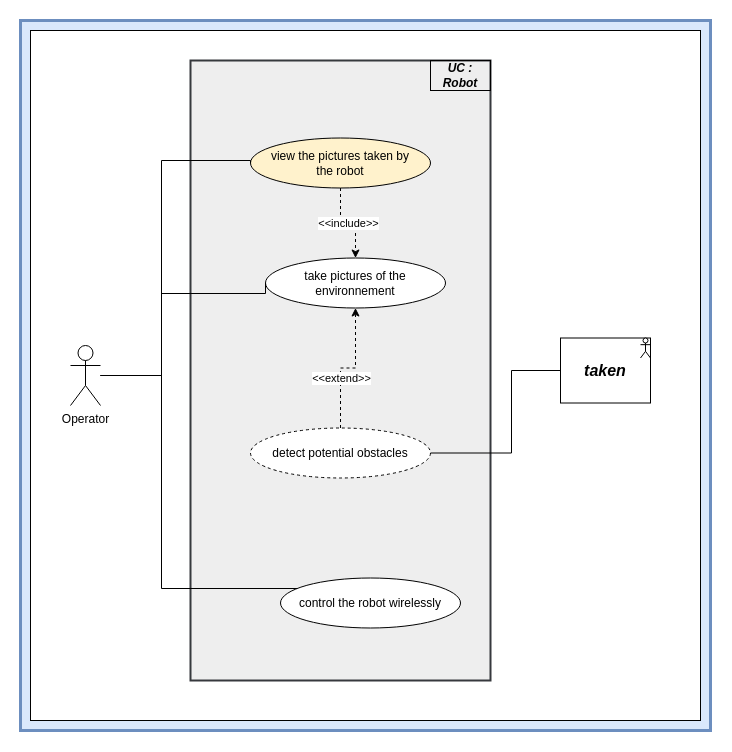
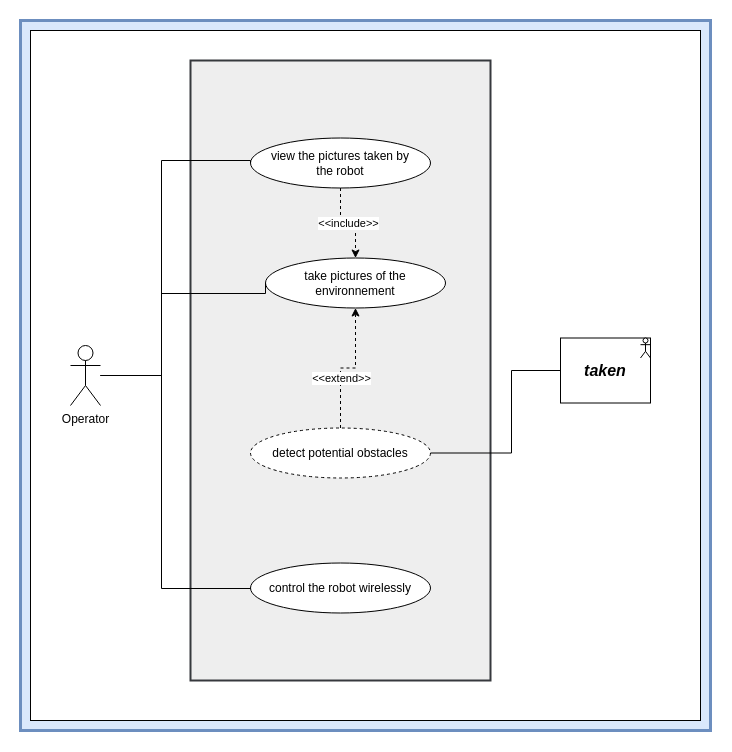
(461, 76) -> none
(341, 163) -> (341, 163)
(371, 603) -> (341, 588)
